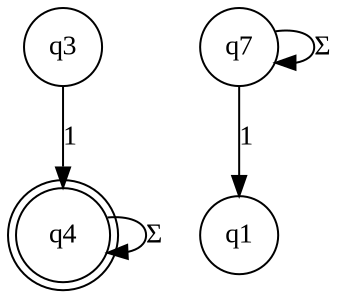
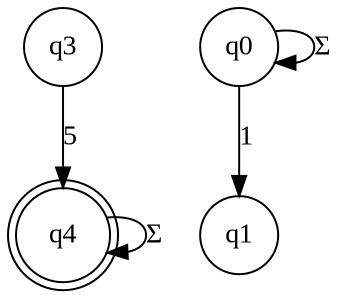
(239, 47) -> (239, 47)
(70, 137) -> (70, 137)
